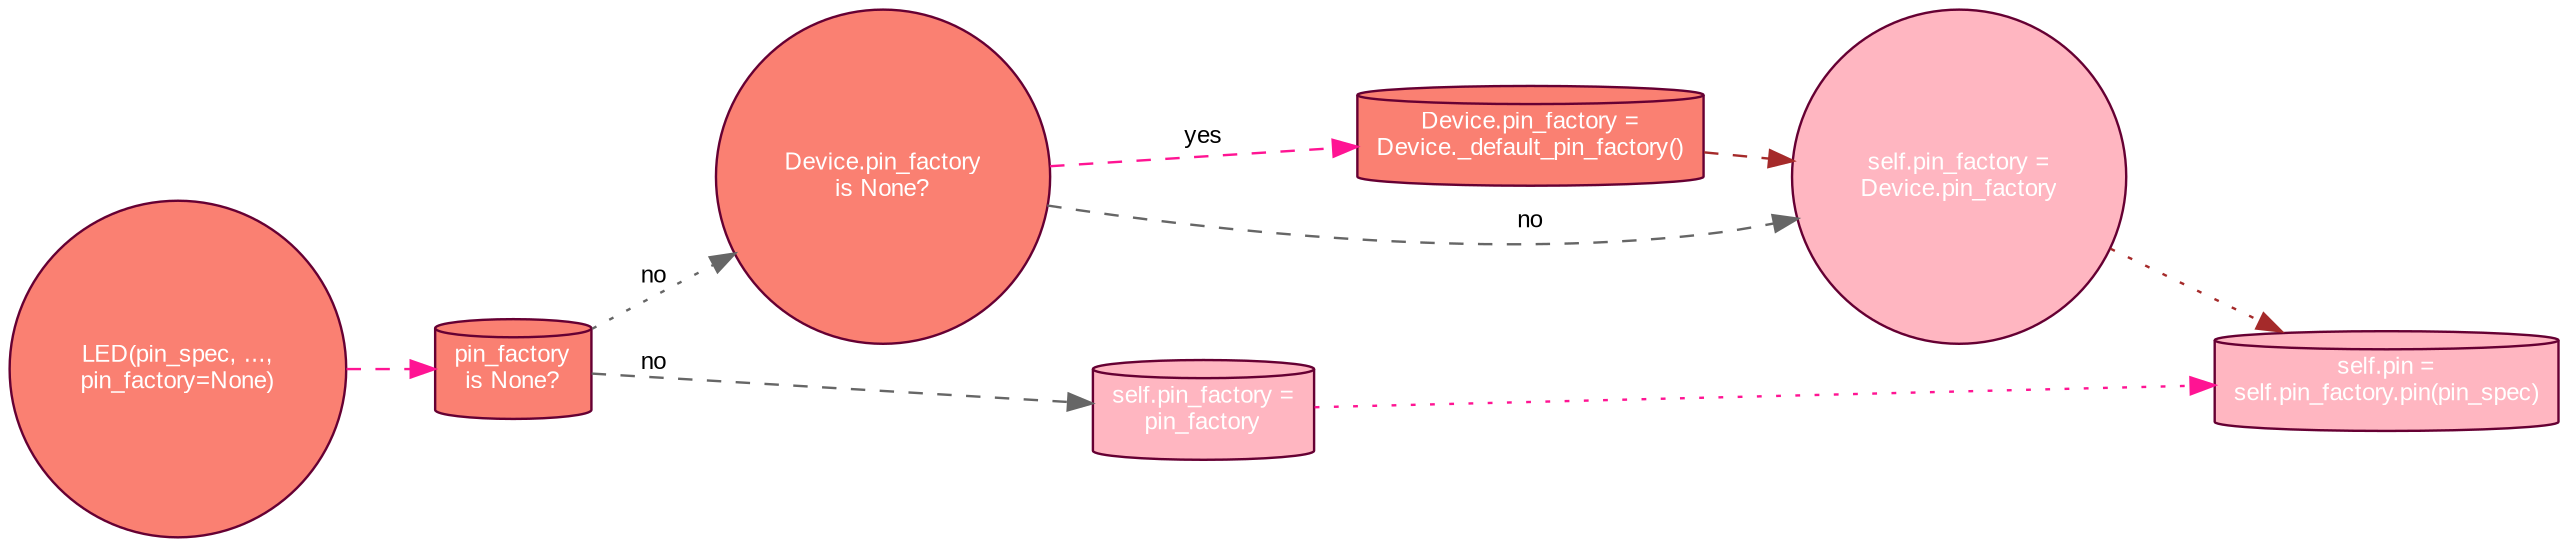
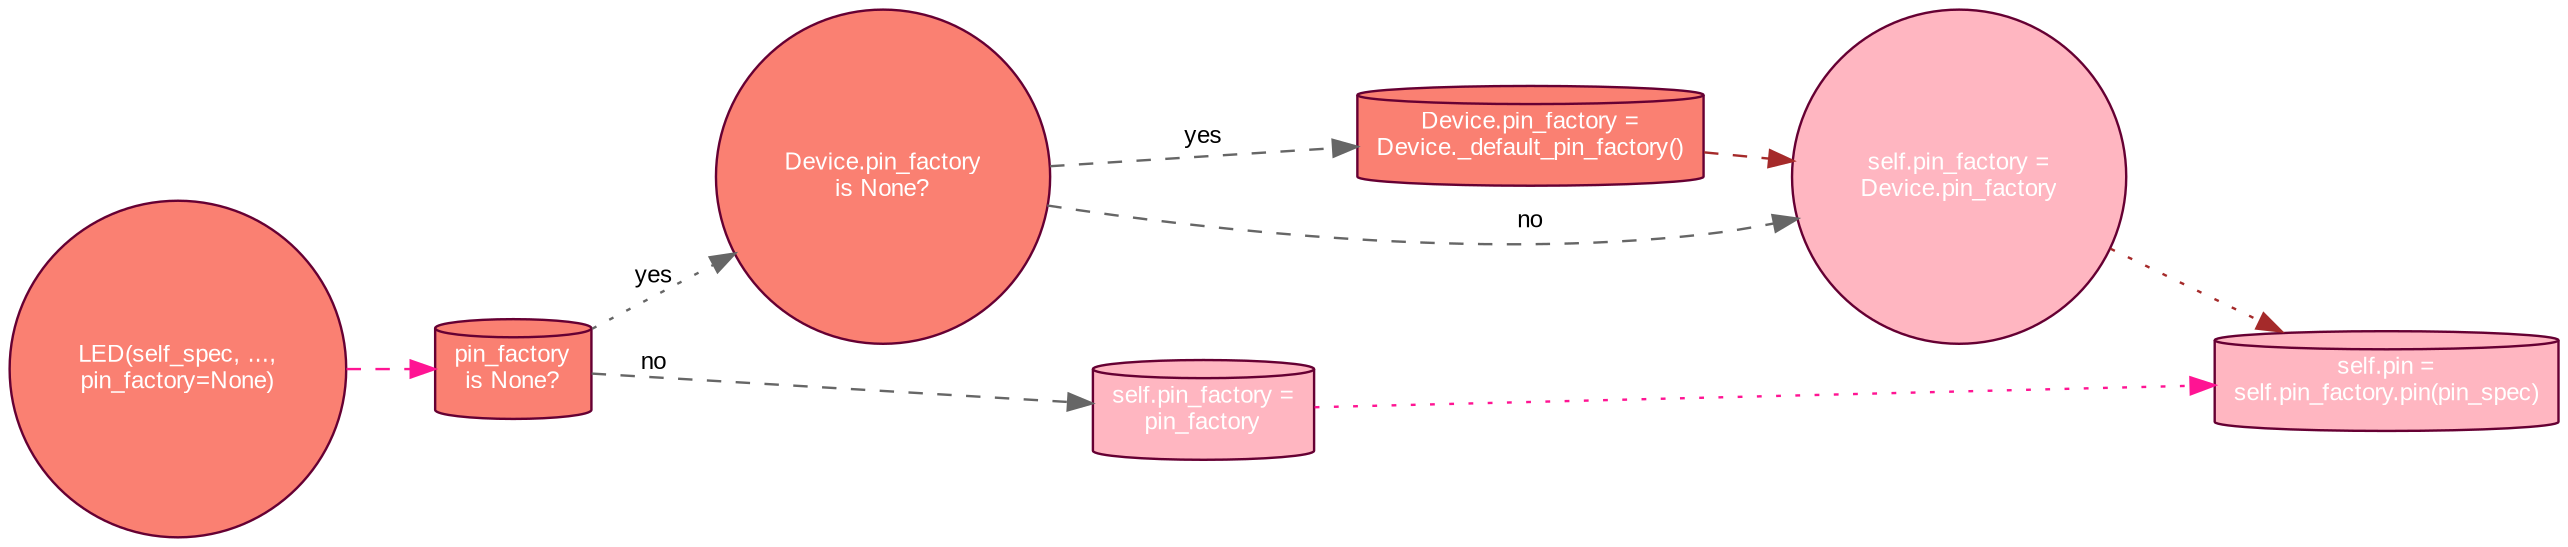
(1191, 157) -> (1191, 157)
(654, 276) -> (654, 276)
(178, 369) -> (178, 369)
